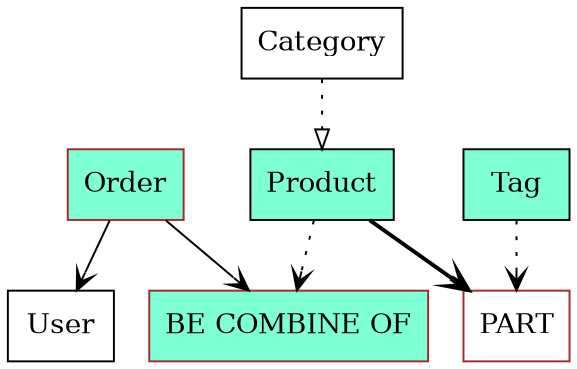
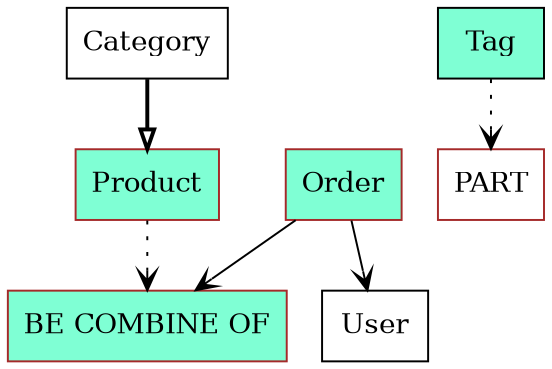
(322, 104) -> (147, 104)
(322, 185) -> (147, 185)
(411, 250) -> none
